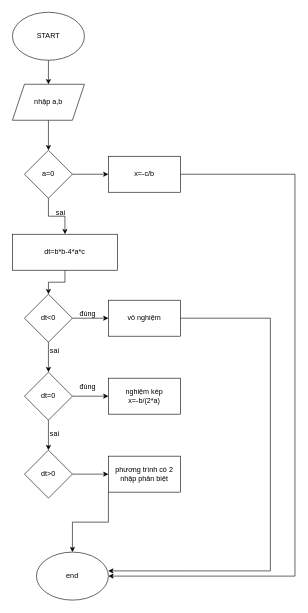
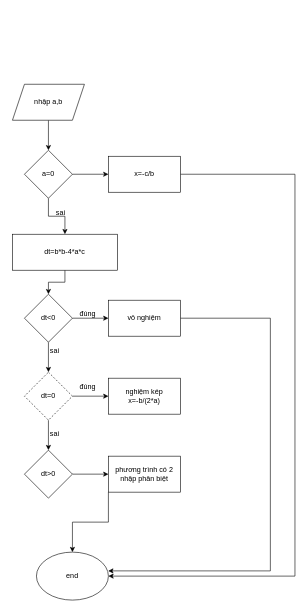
(48, 36) -> none
(48, 70) -> none
(48, 396) -> (48, 396)
